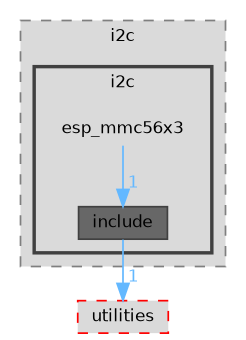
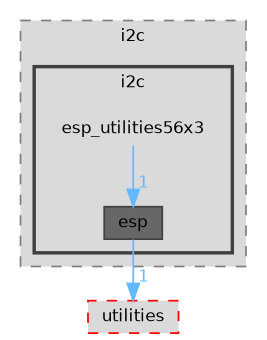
(123, 129) -> (133, 129)
(123, 223) -> (133, 223)
